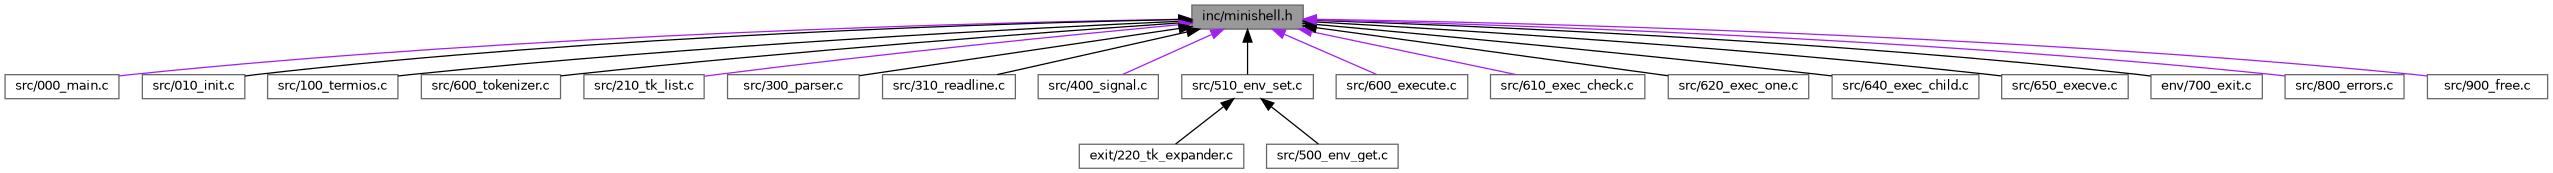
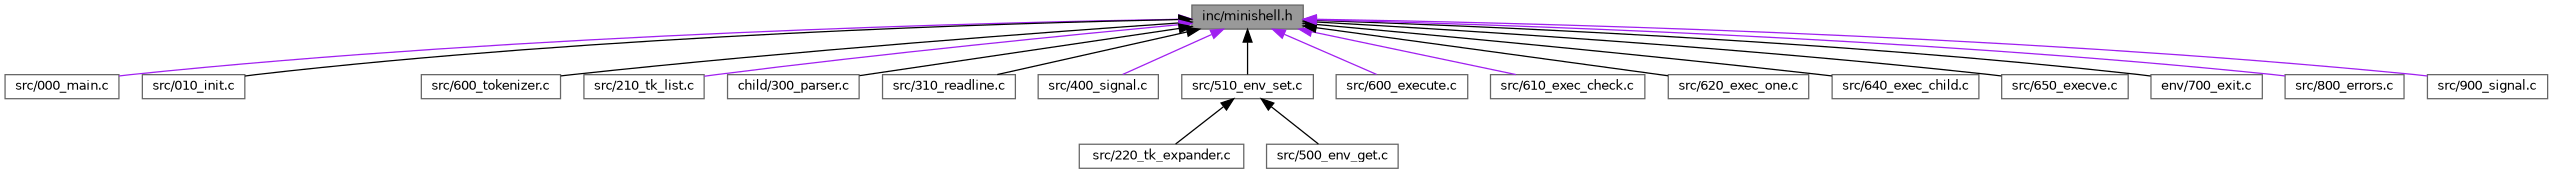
(333, 87) -> none
(793, 87) -> (793, 87)
(2488, 87) -> (2488, 87)
(1162, 156) -> (1162, 156)
